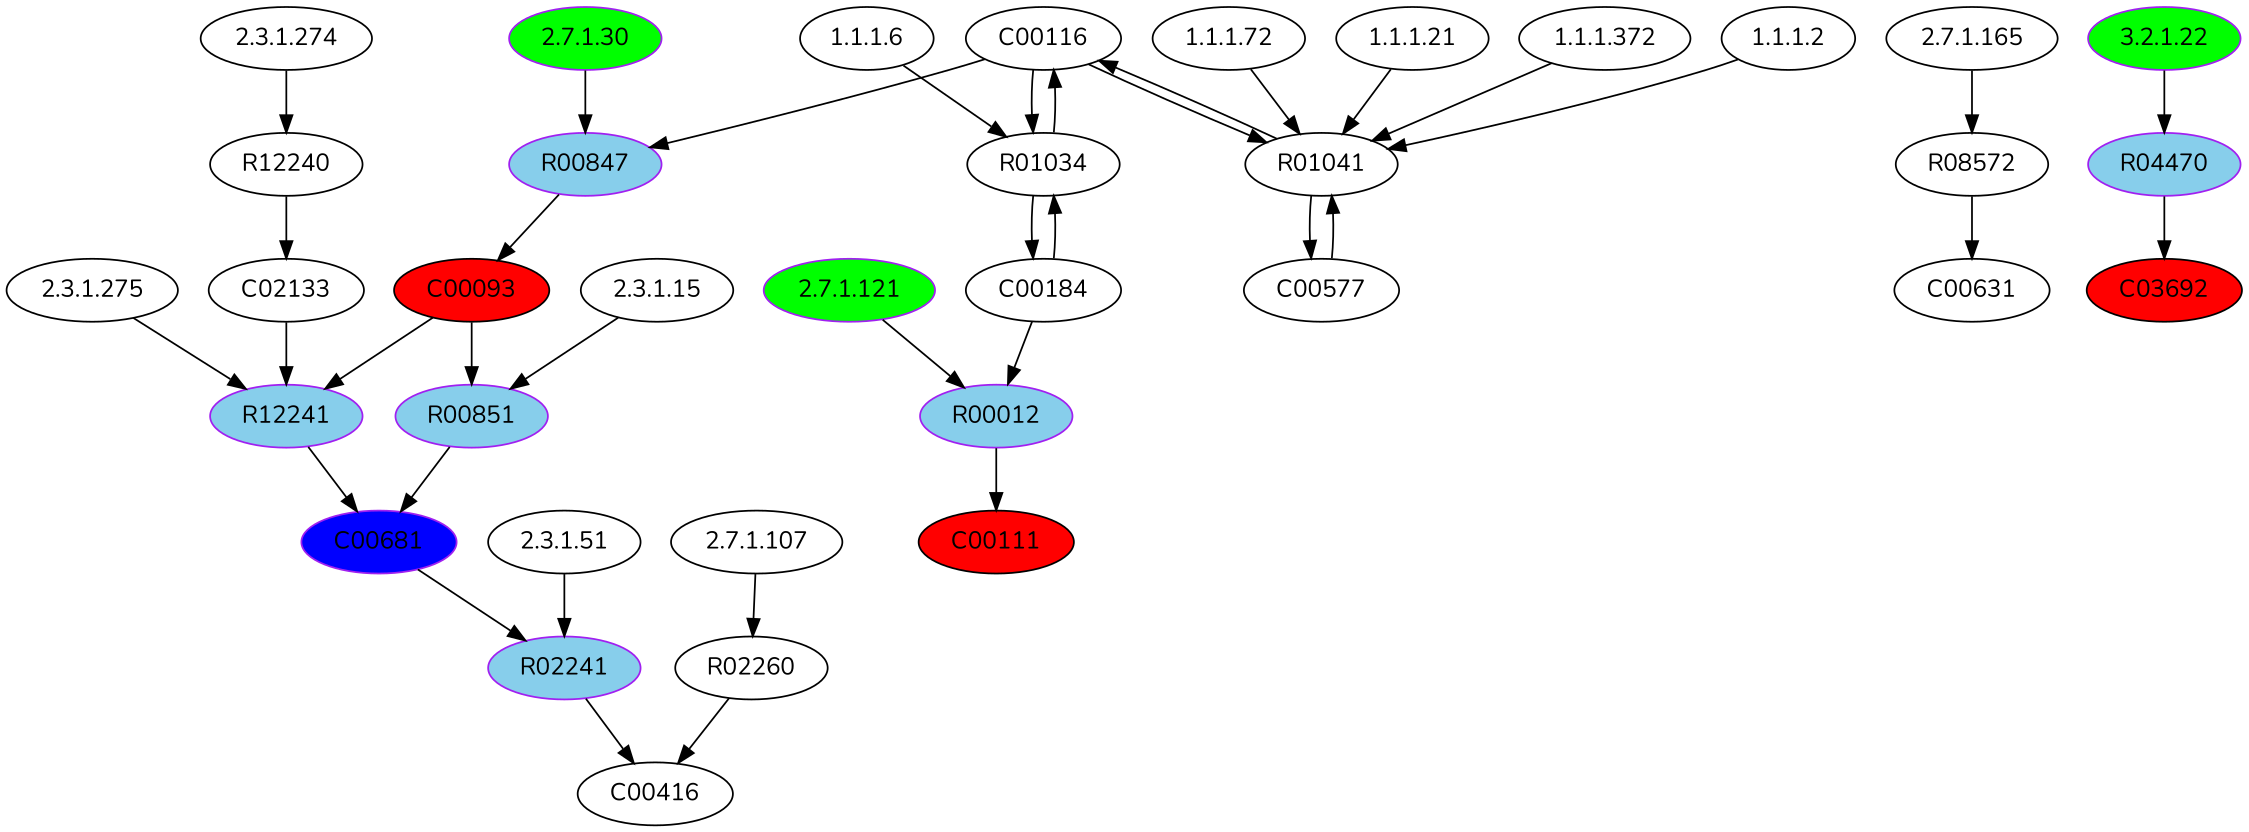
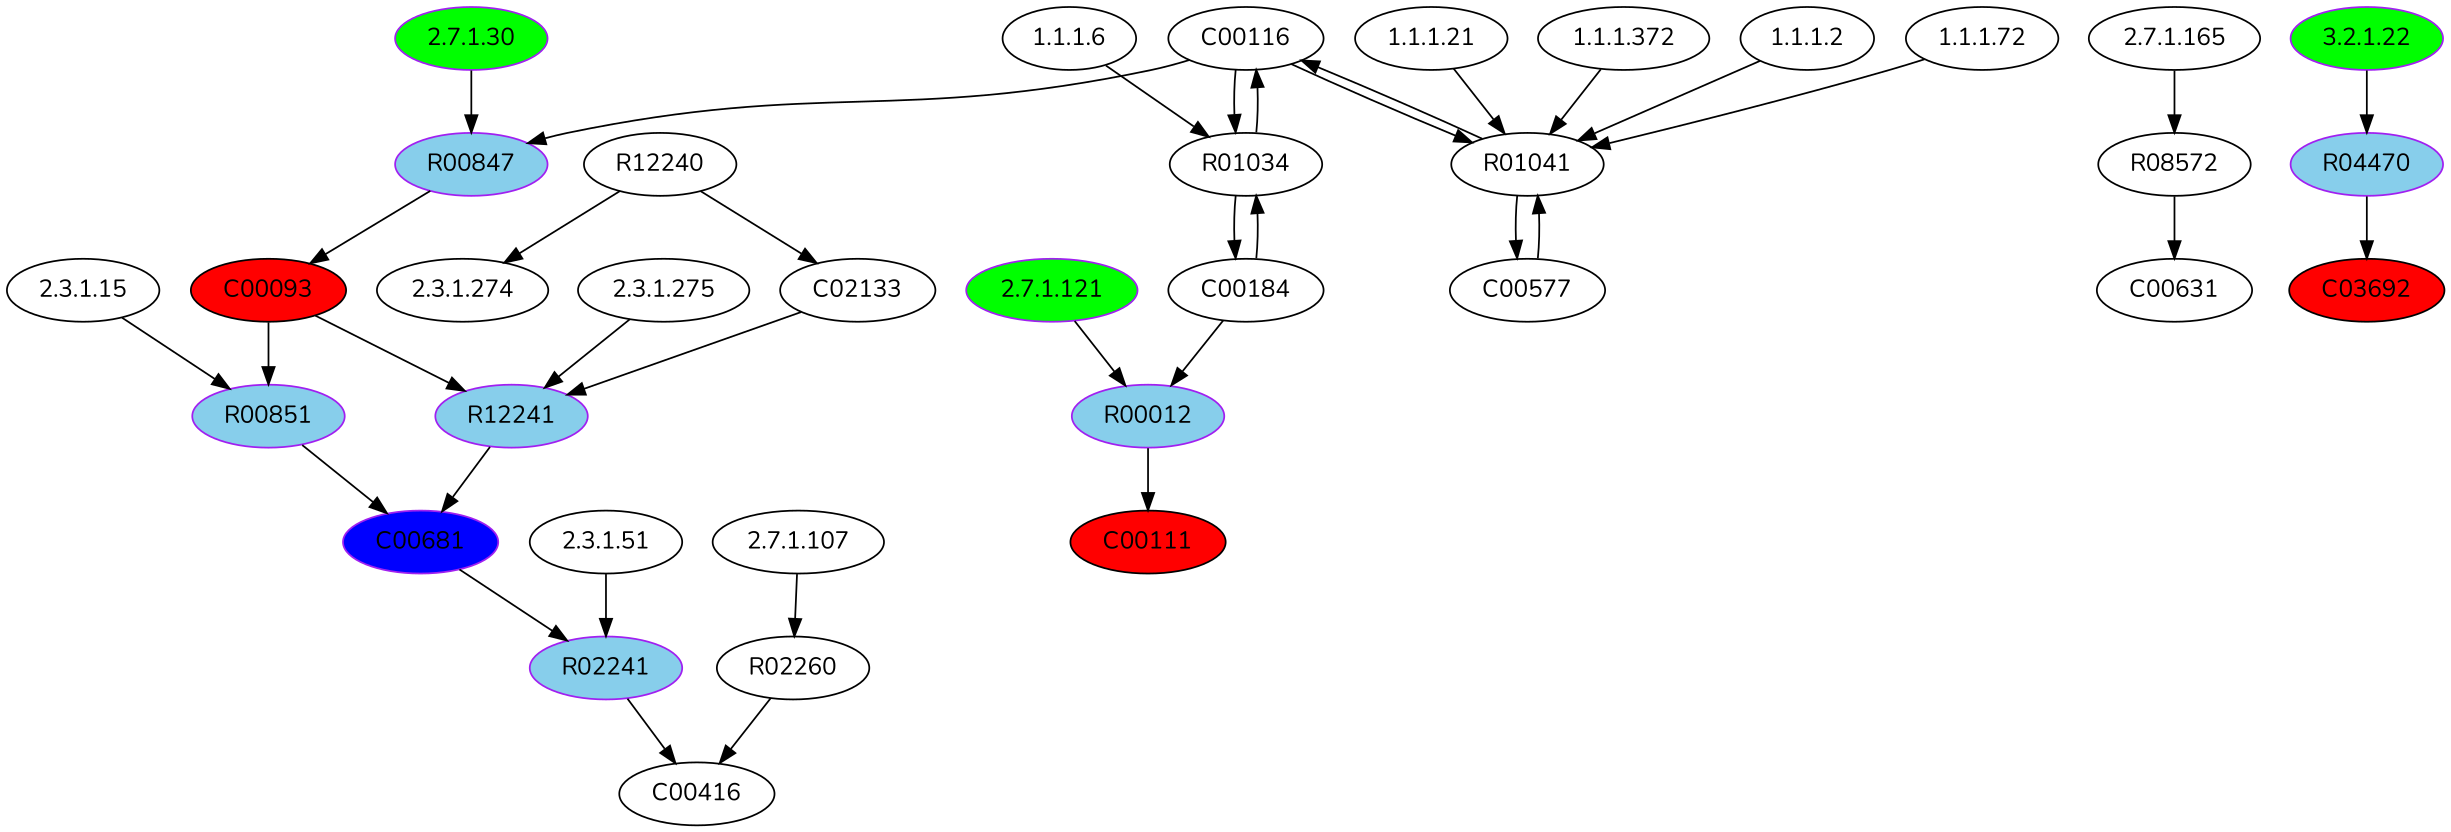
(286, 93) -> (570, 222)
